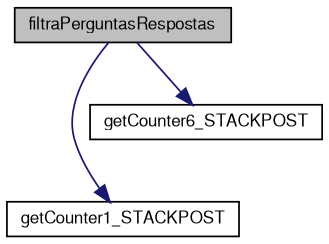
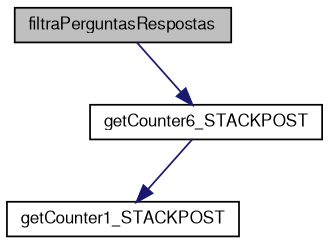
(73, 113) -> (170, 164)
